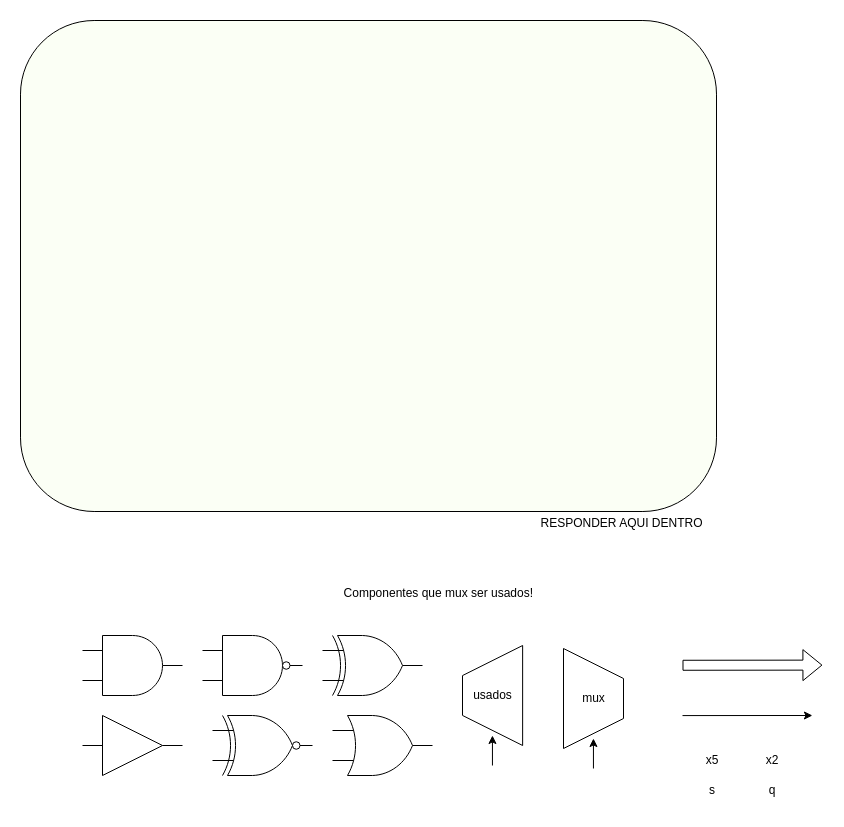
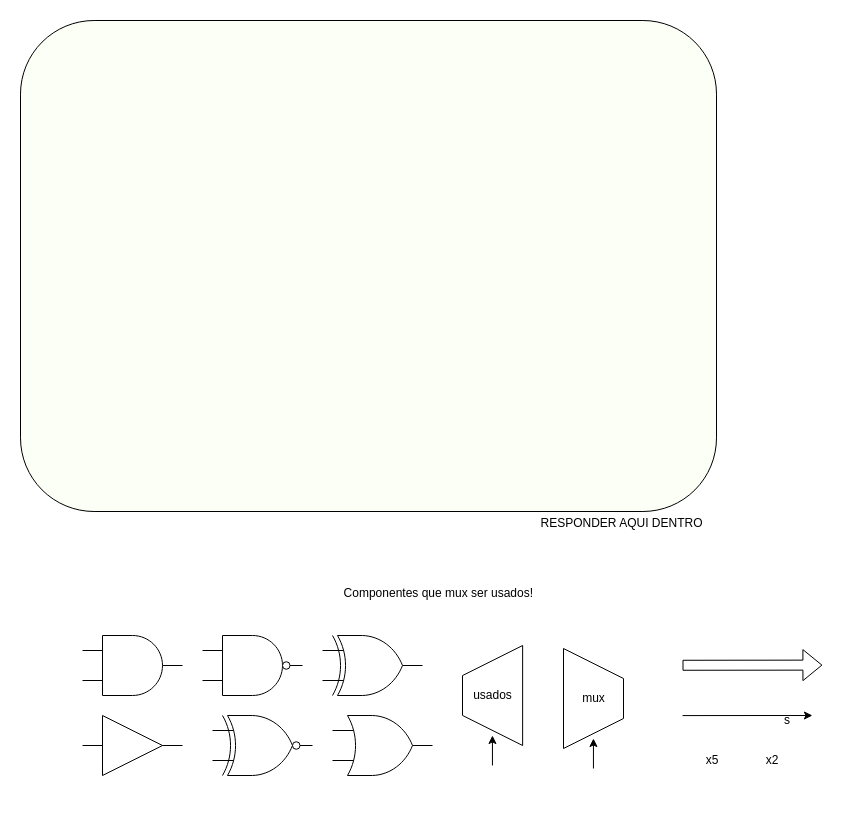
(713, 791) -> (788, 721)
(773, 791) -> none
